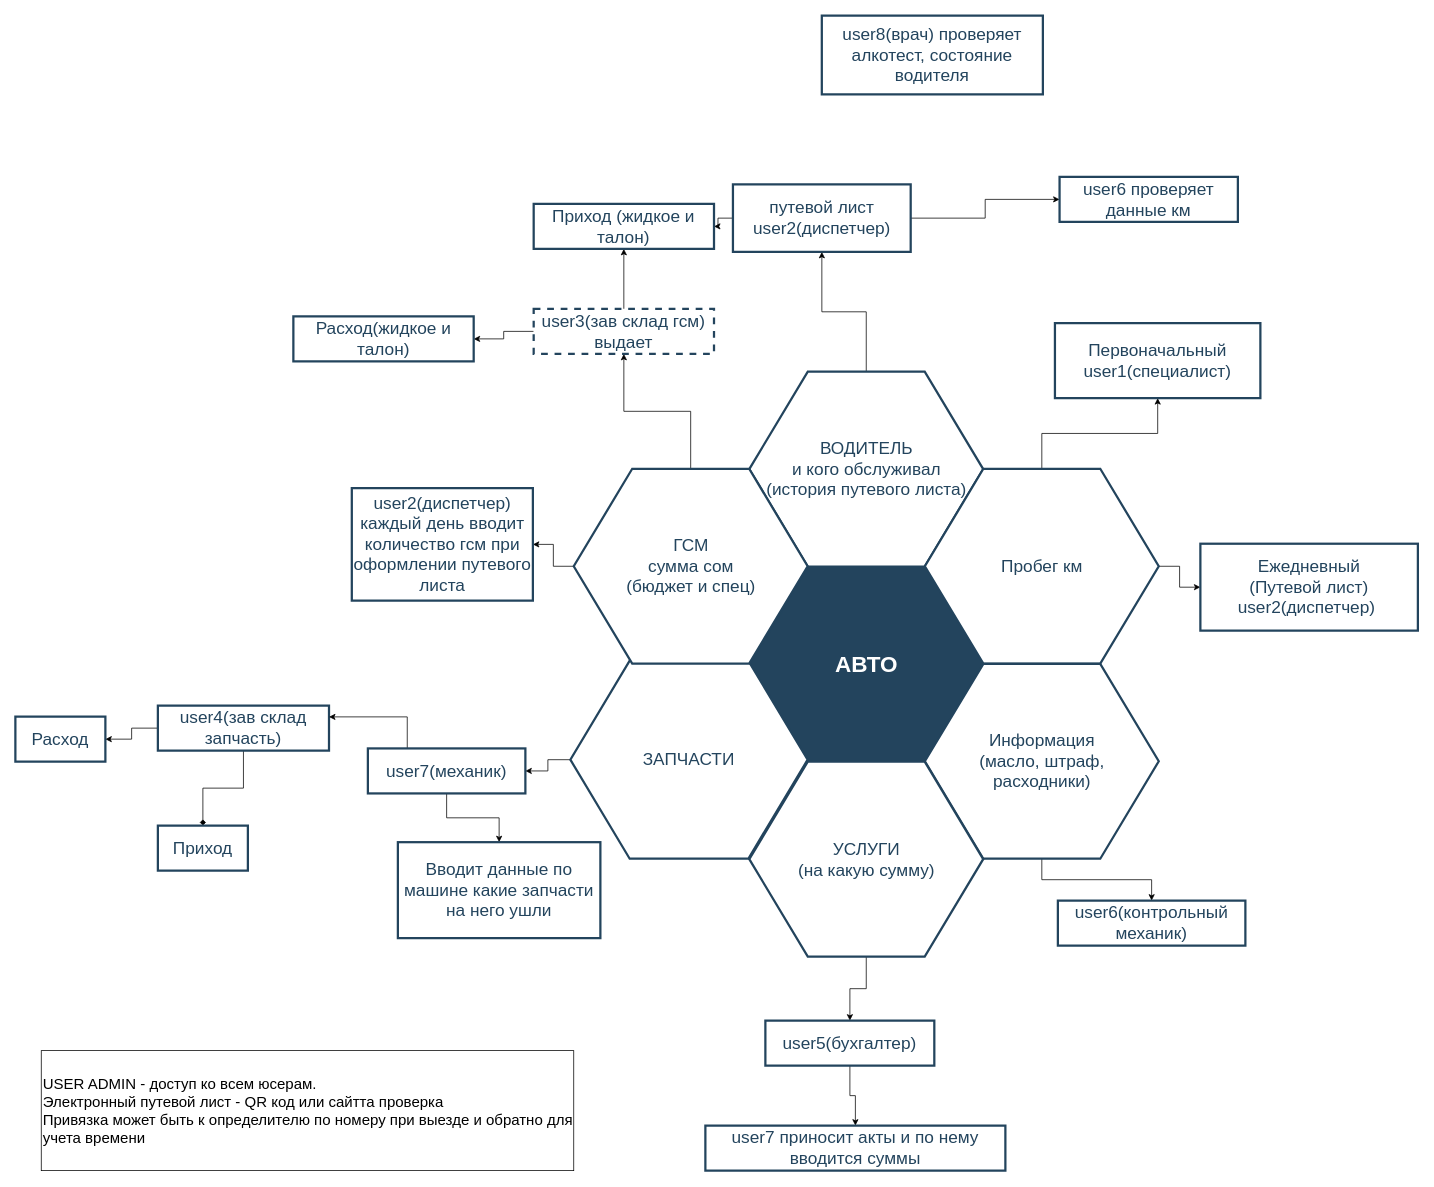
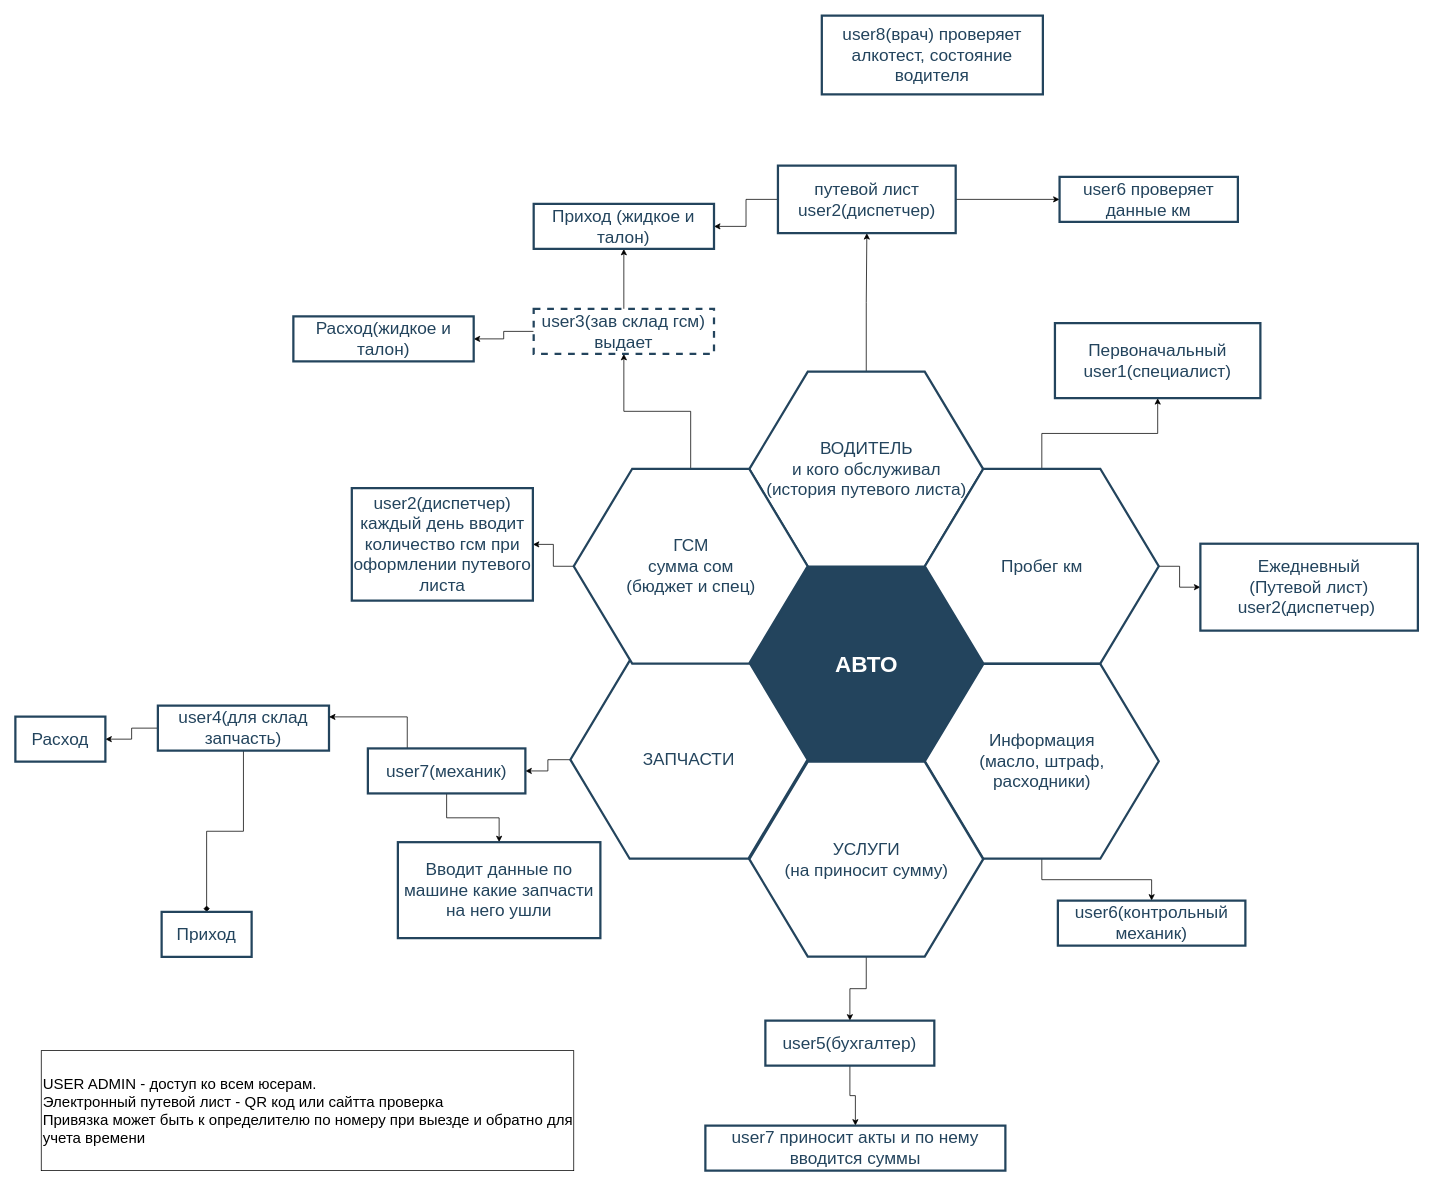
(822, 218) -> (867, 199)
(243, 728) -> (243, 728)
(203, 848) -> (207, 934)
(867, 859) -> (867, 859)
